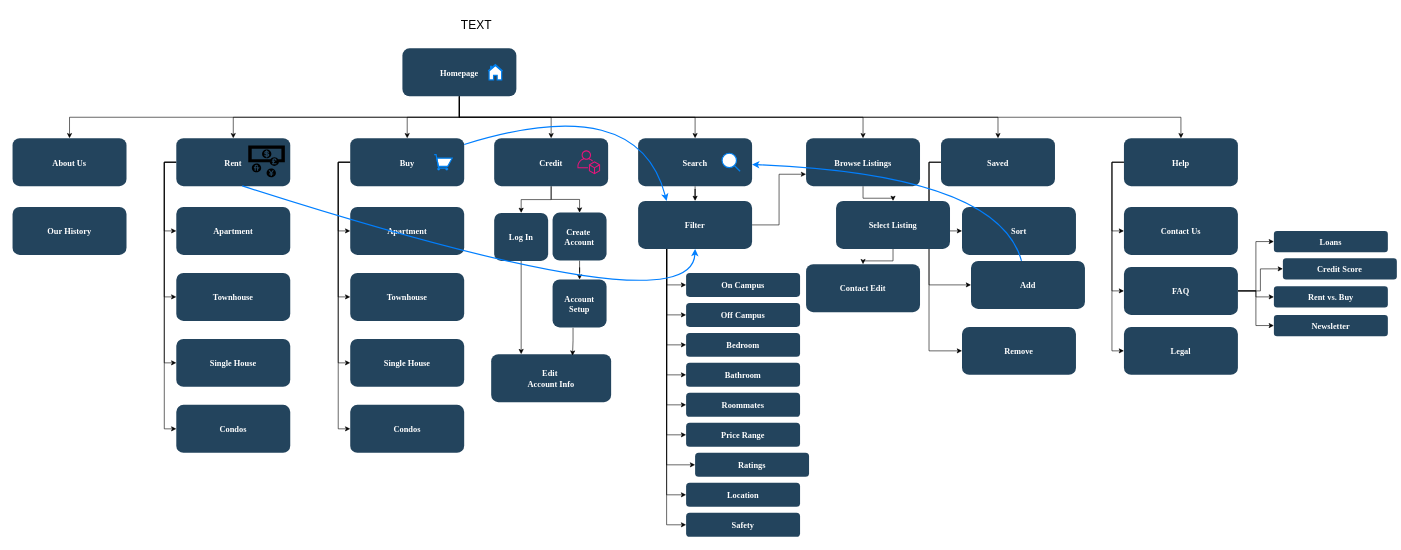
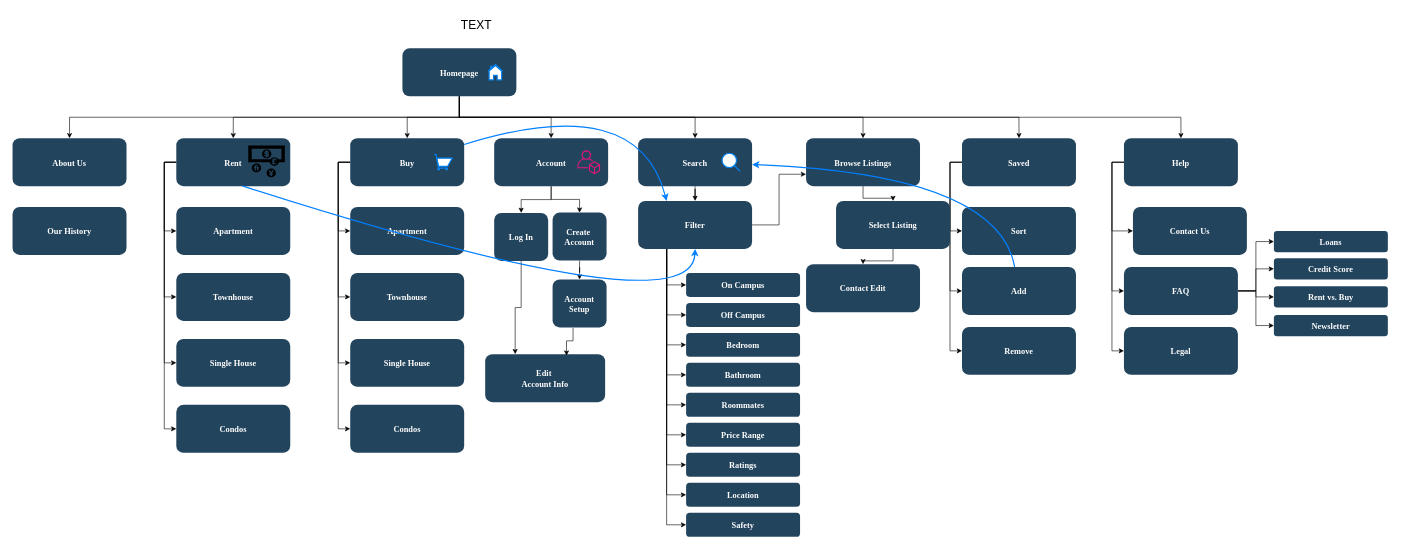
(998, 162) -> (1019, 162)
(551, 163) -> (551, 163)
(1181, 231) -> (1190, 231)
(1340, 269) -> (1331, 269)
(1028, 285) -> (1019, 291)
(551, 378) -> (545, 378)
(752, 465) -> (743, 465)
